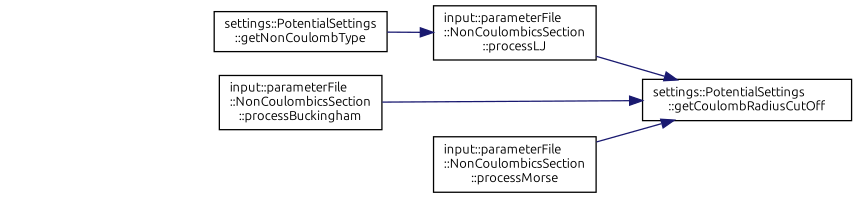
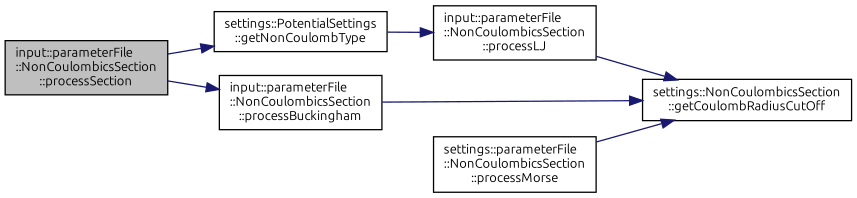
none -> (86, 68)
(747, 100) -> (747, 100)
(515, 165) -> (515, 165)
